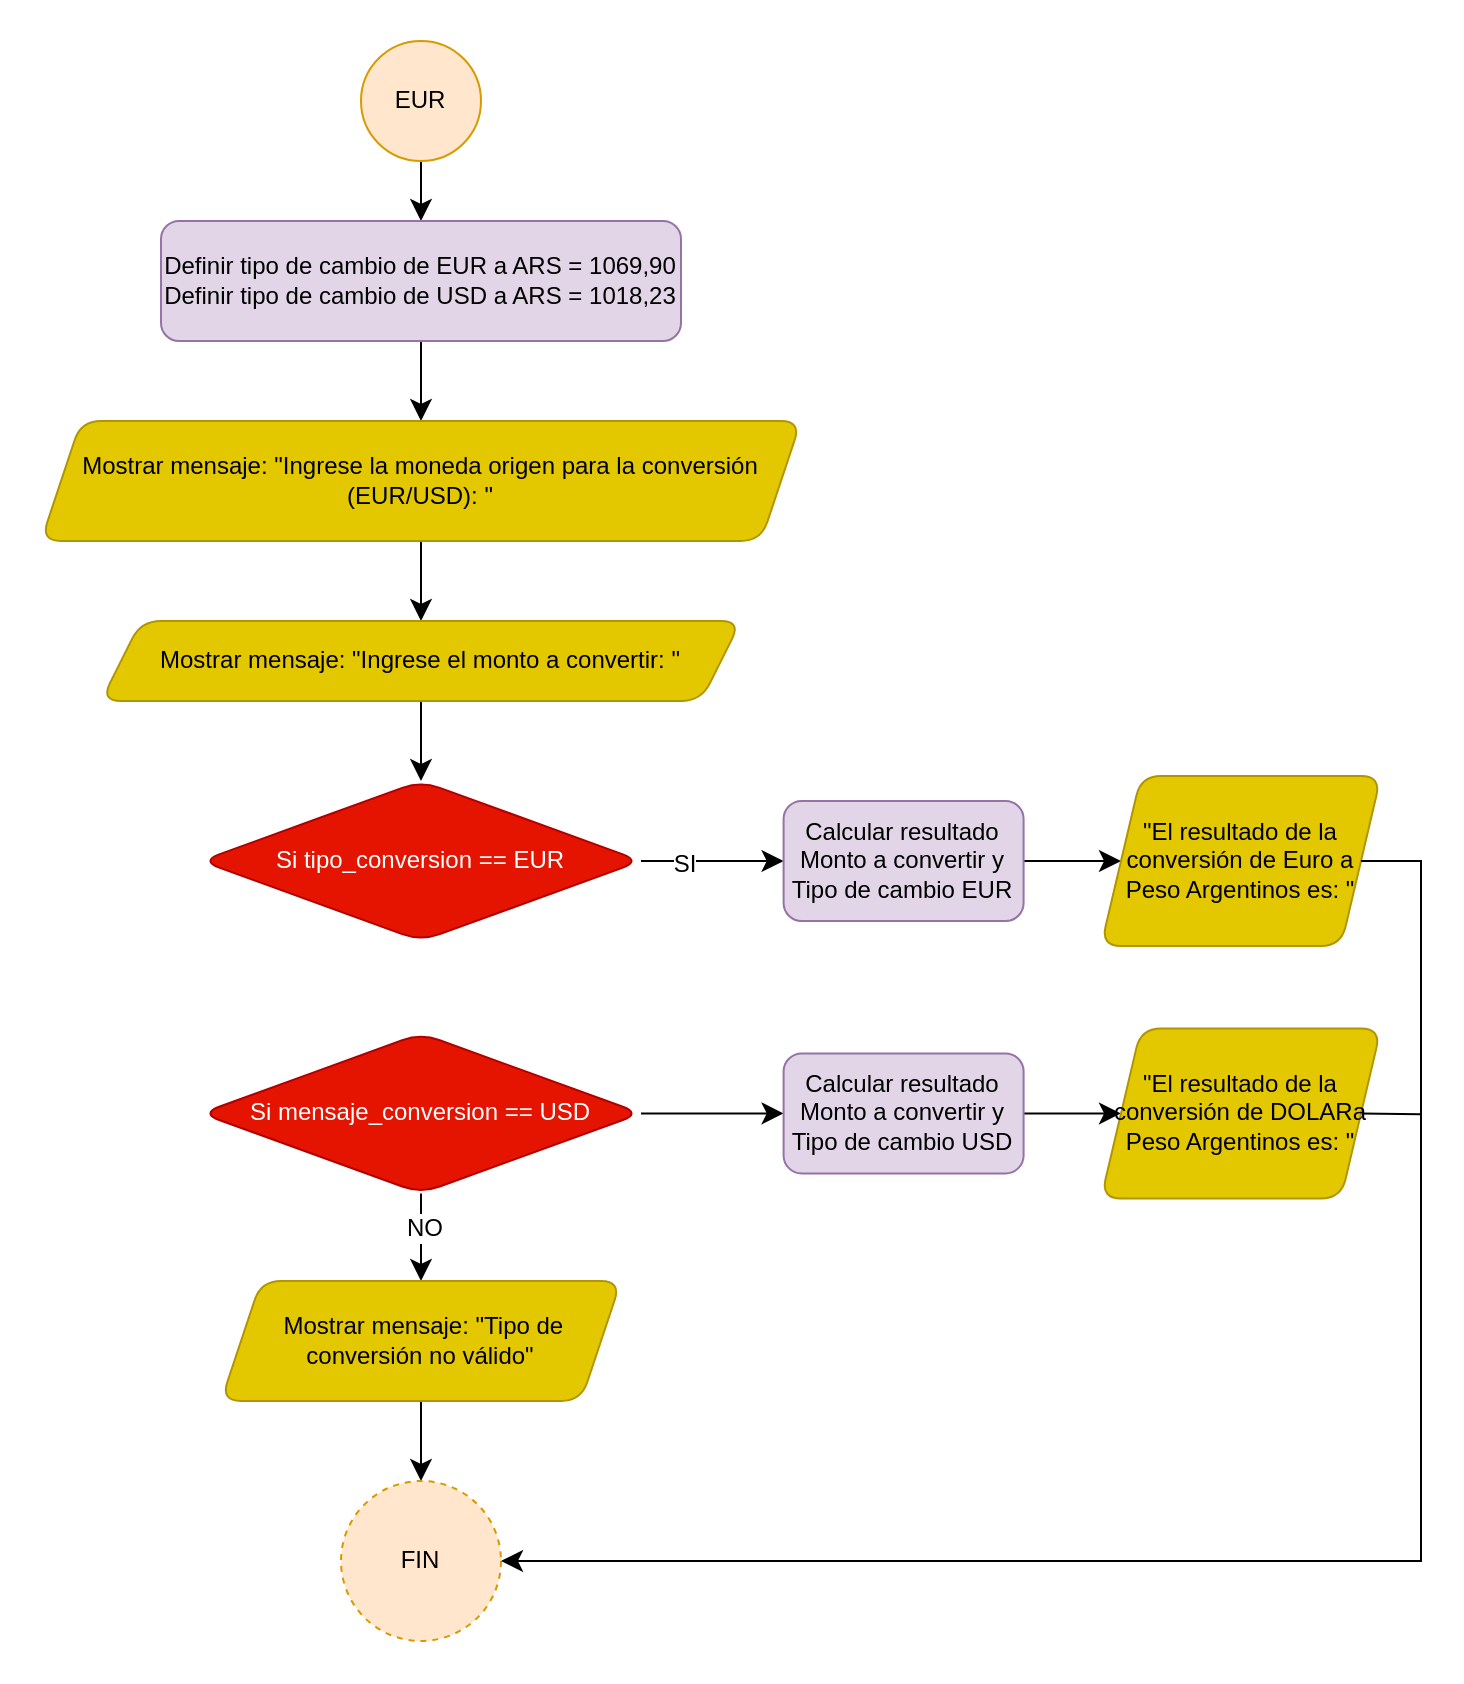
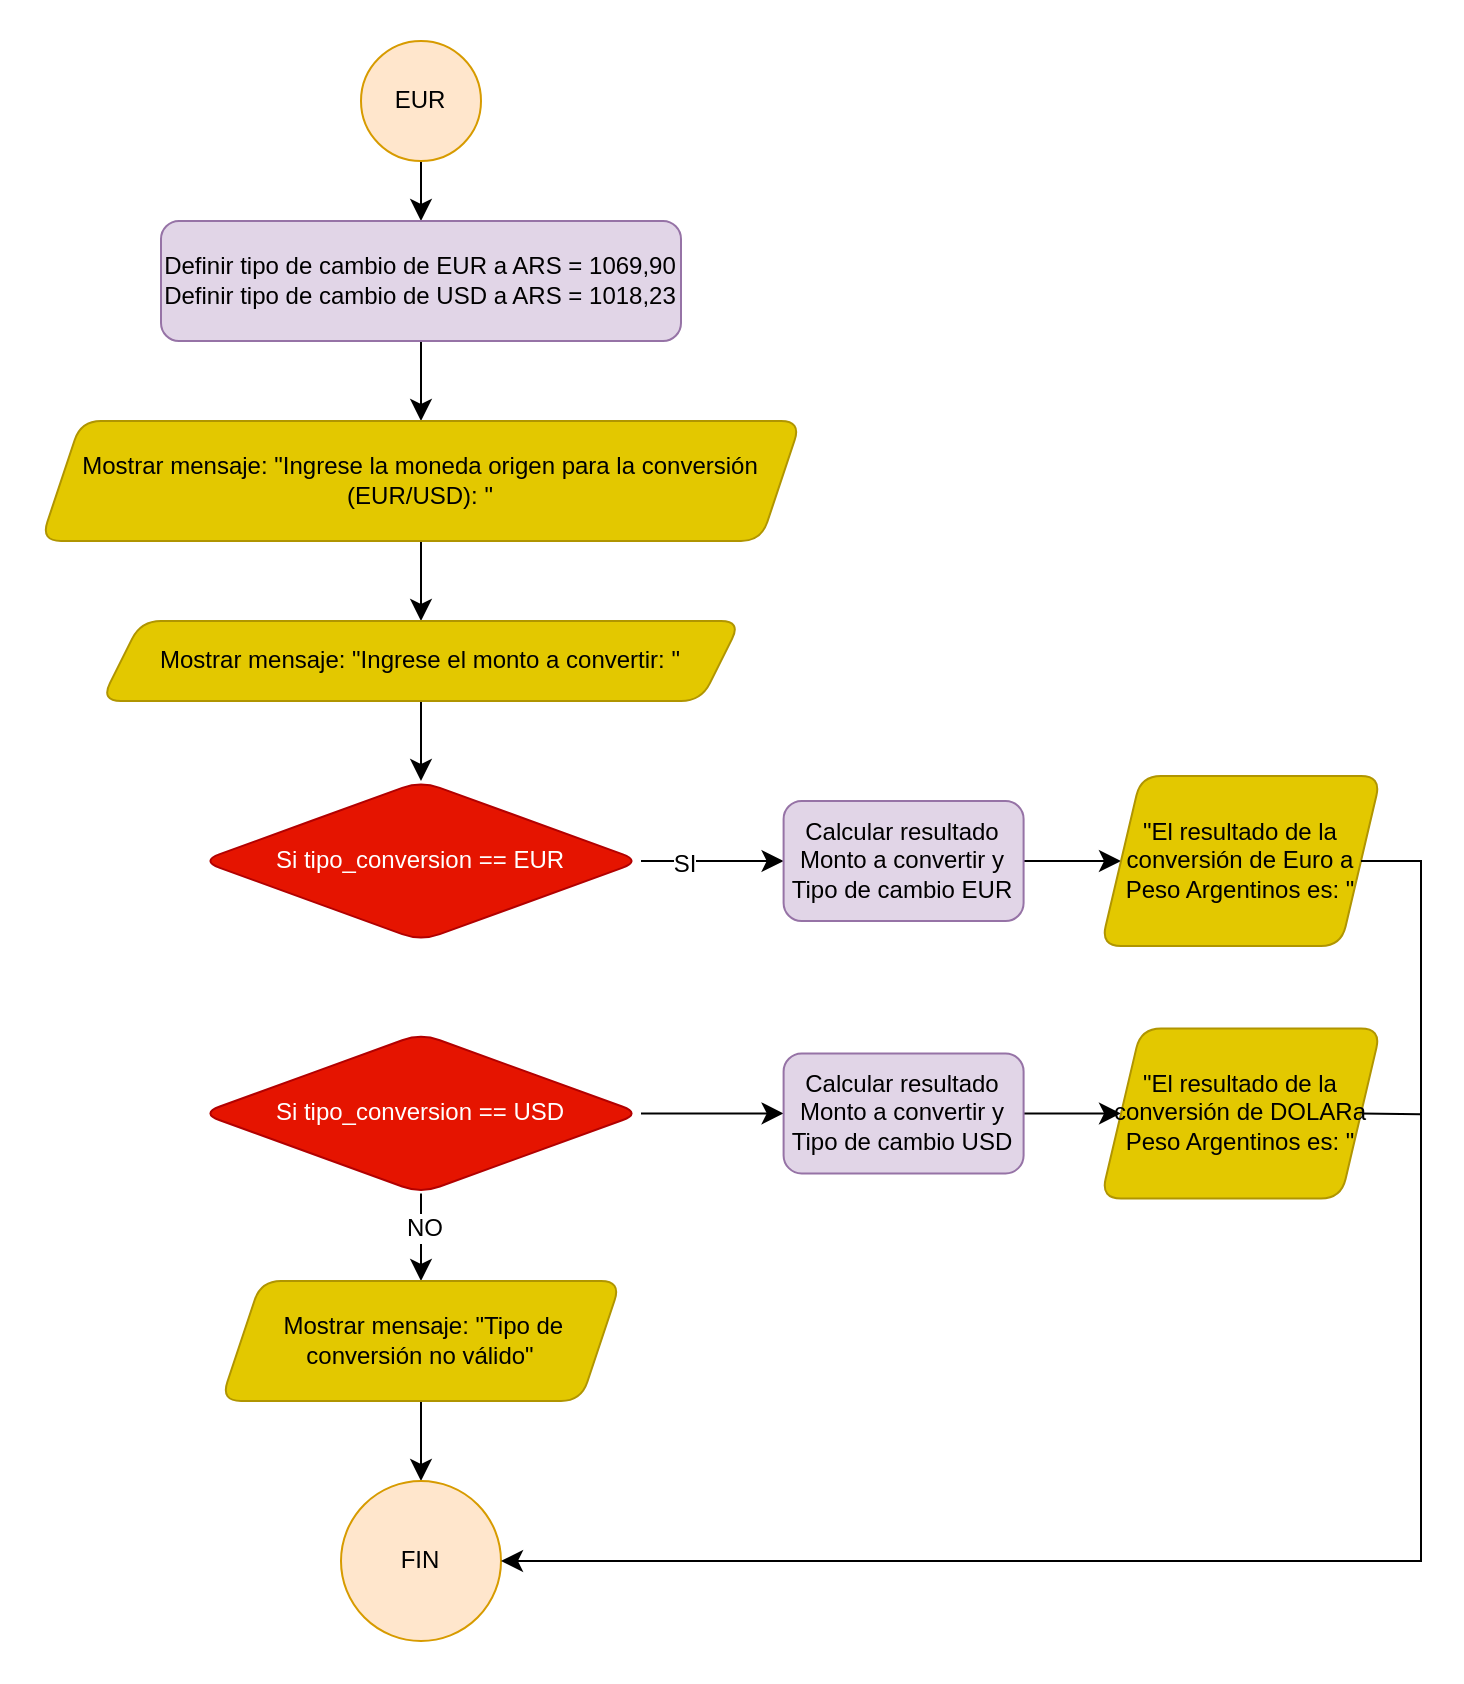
(421, 1113) -> (421, 1113)
(421, 1561) -> (421, 1561)
